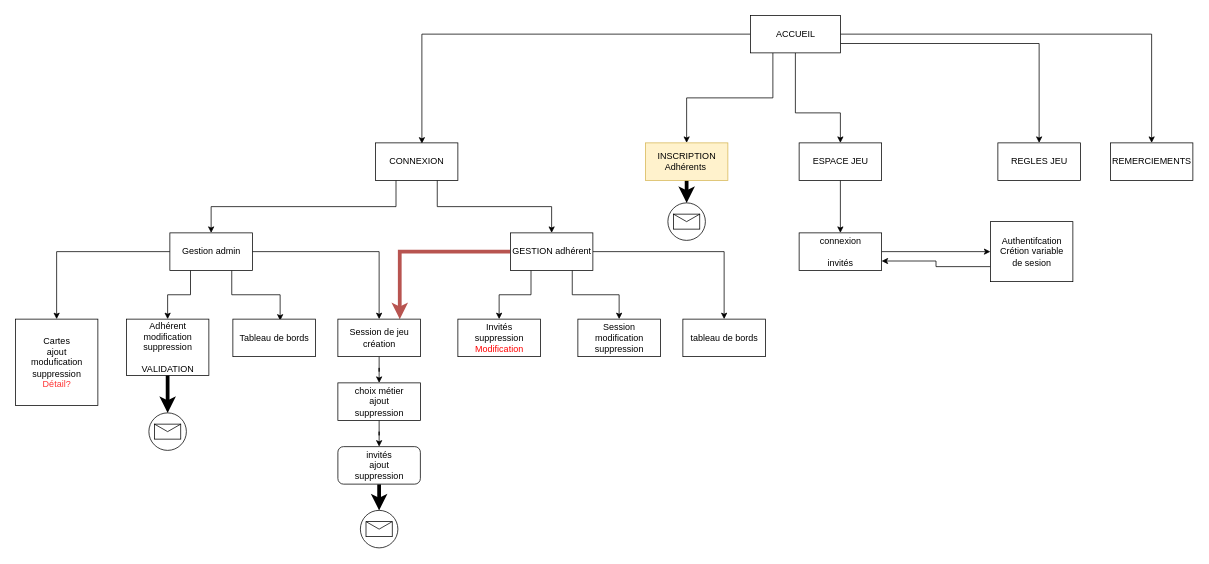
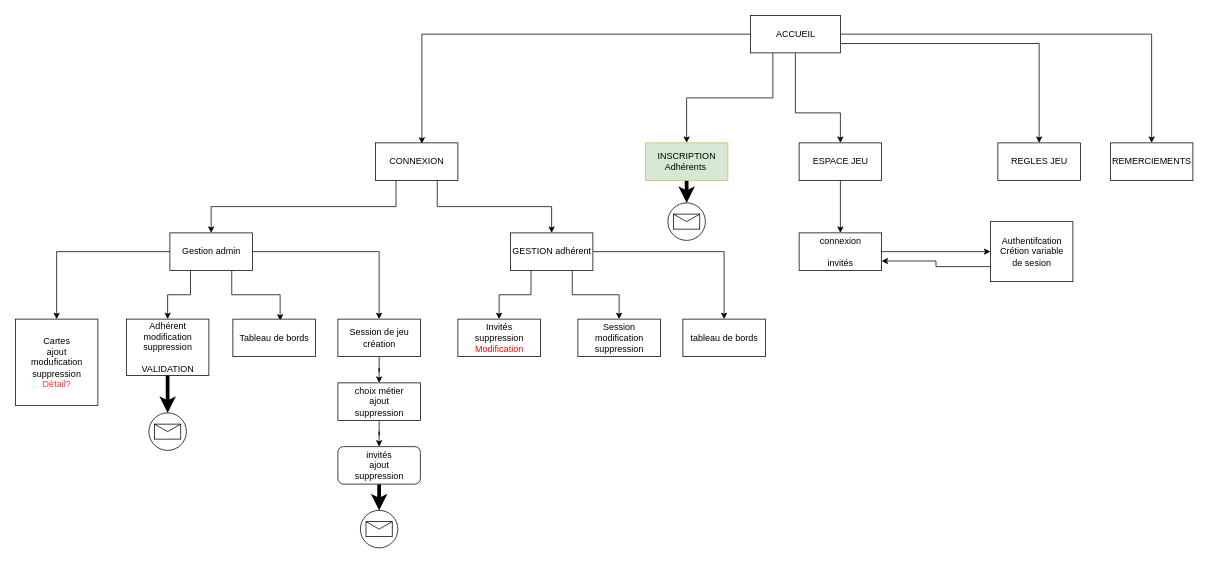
(687, 162) -> (687, 162)
(427, 252) -> none
